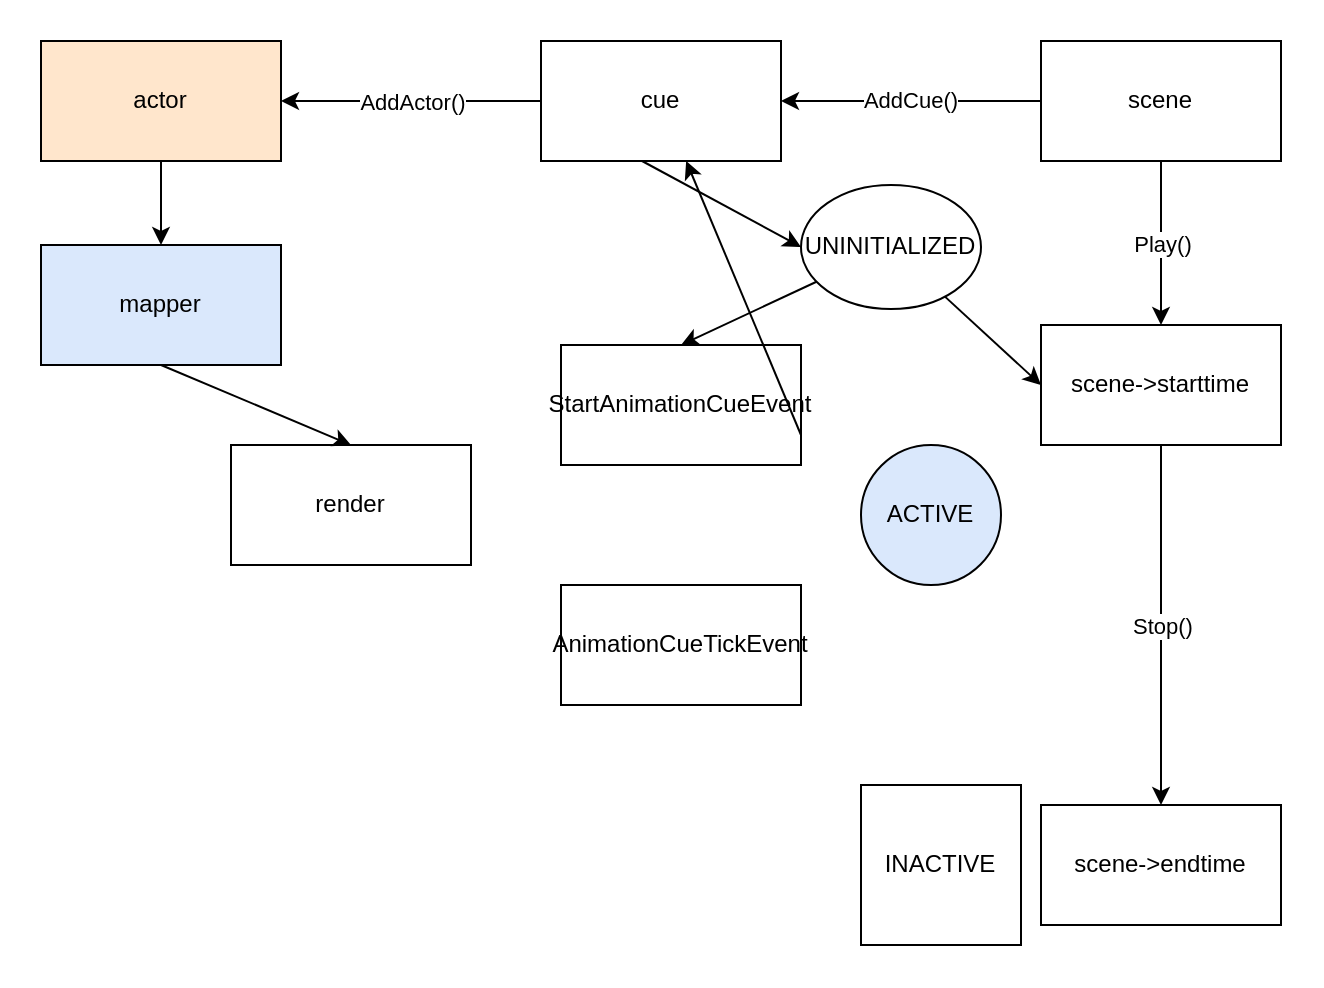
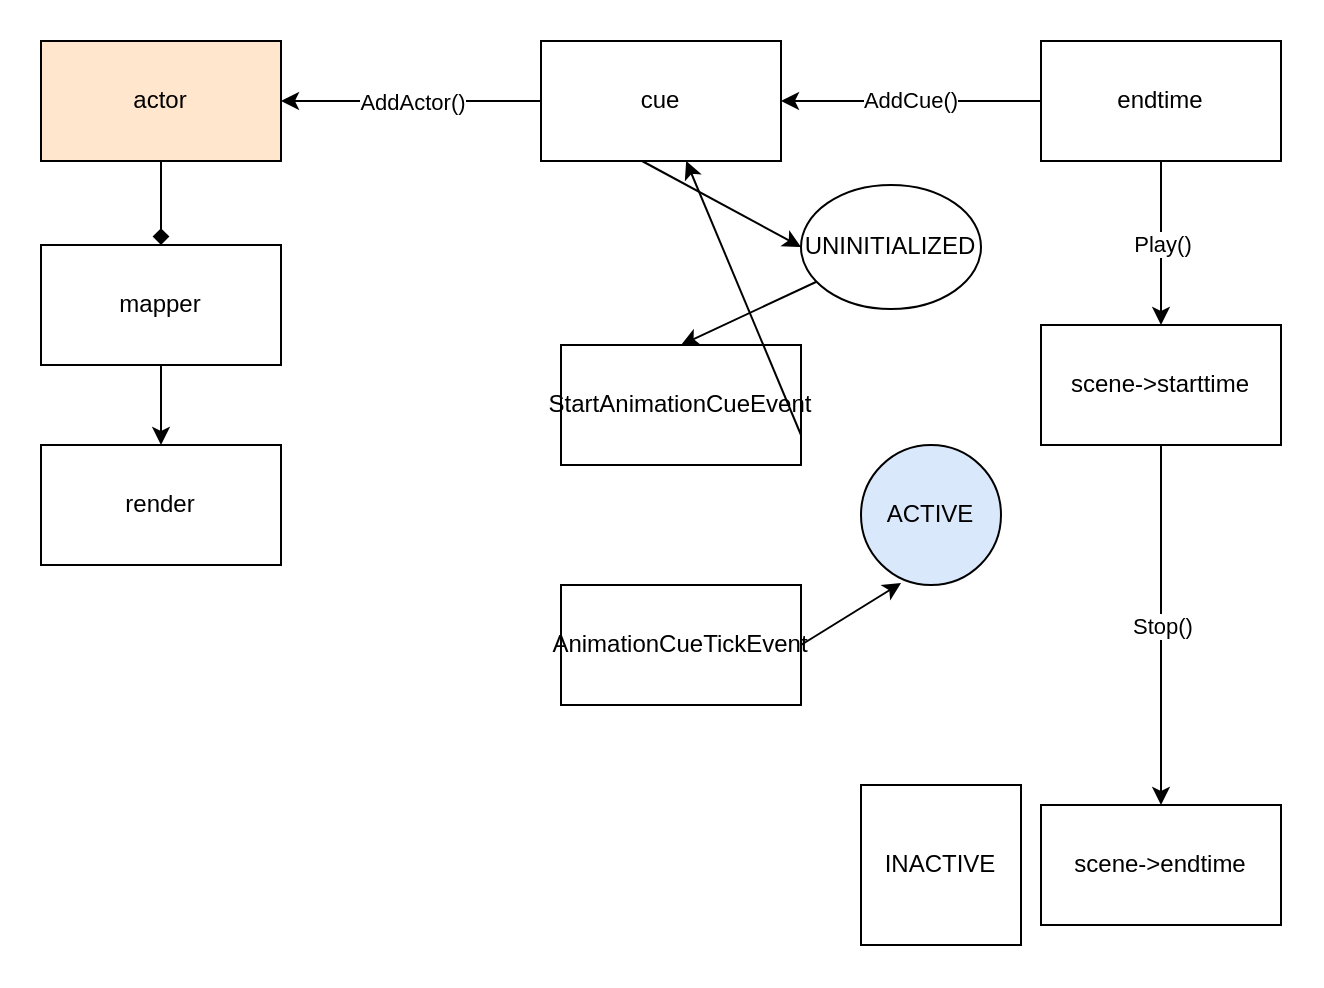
(1161, 101) -> (1161, 101)
(161, 230) -> (161, 229)
(161, 305) -> (161, 305)
(988, 336) -> none
(351, 505) -> (161, 505)
none -> (846, 617)
